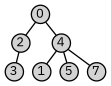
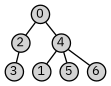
(97, 72) -> (97, 72)
